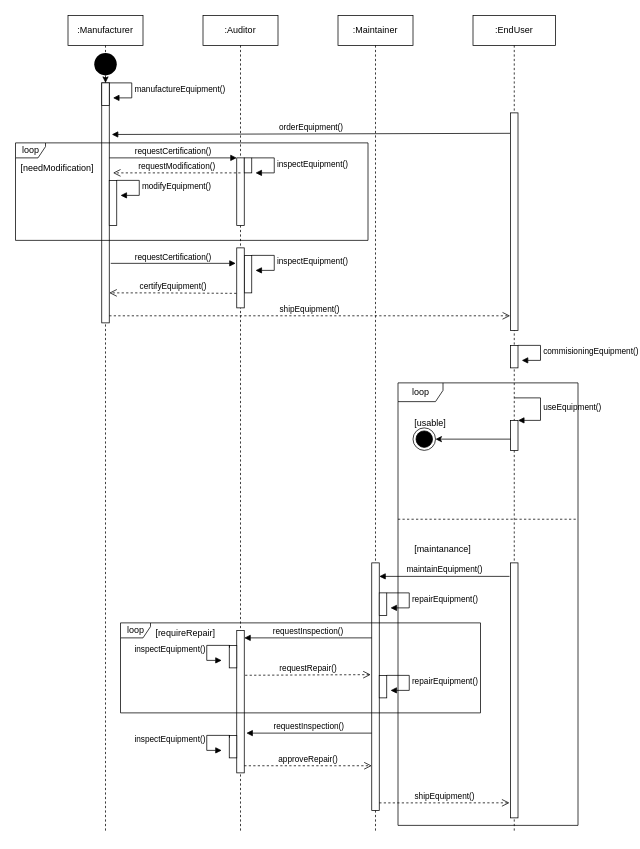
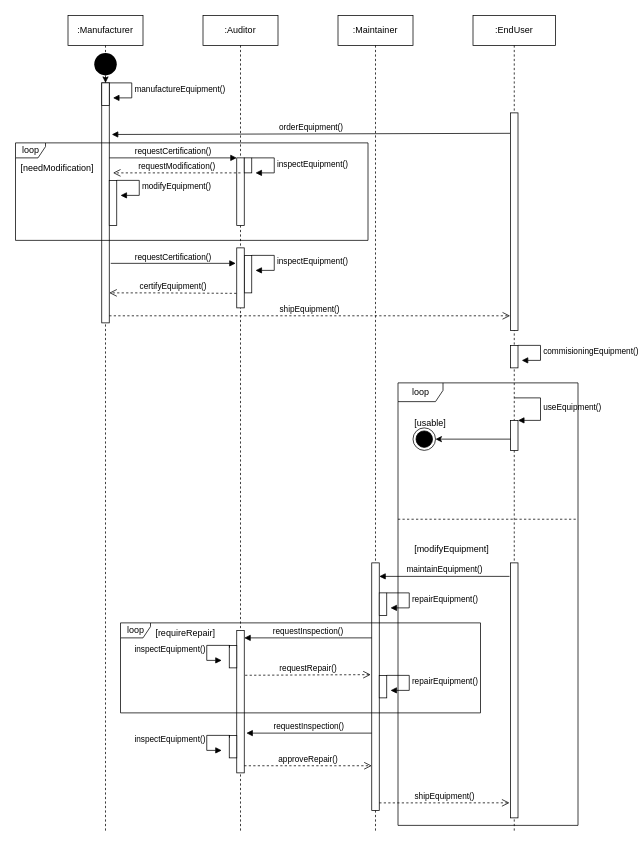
(446, 549) -> (455, 549)
